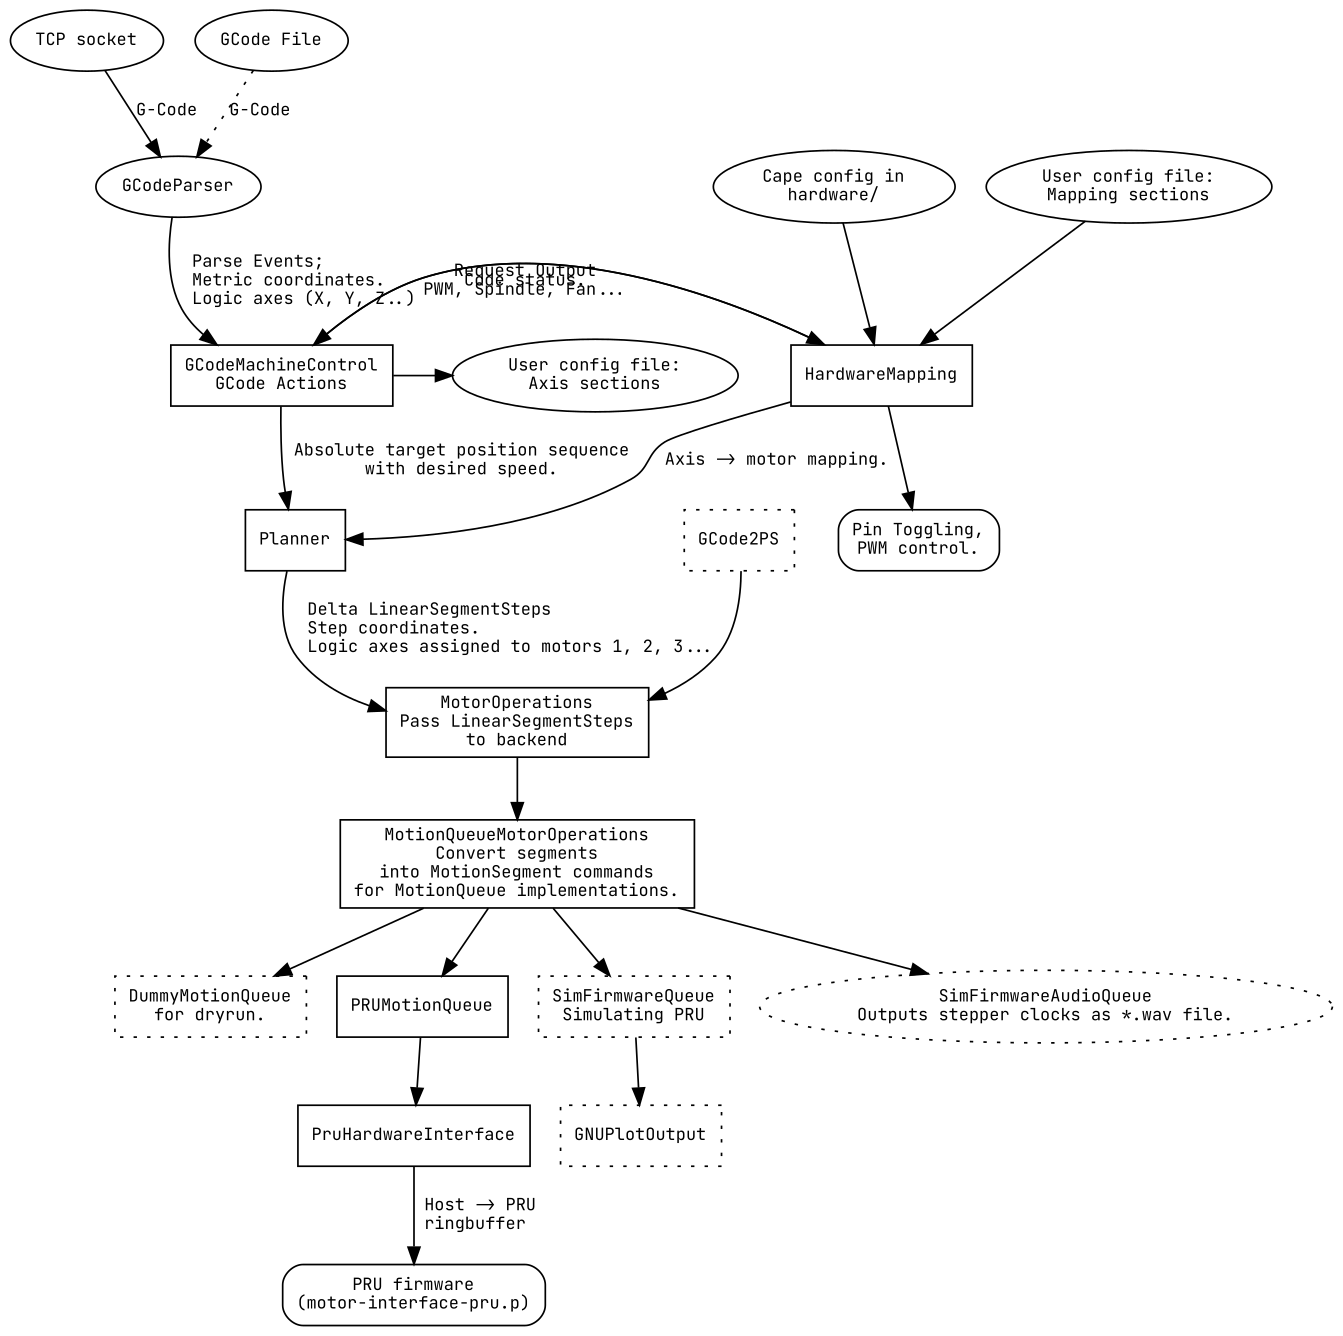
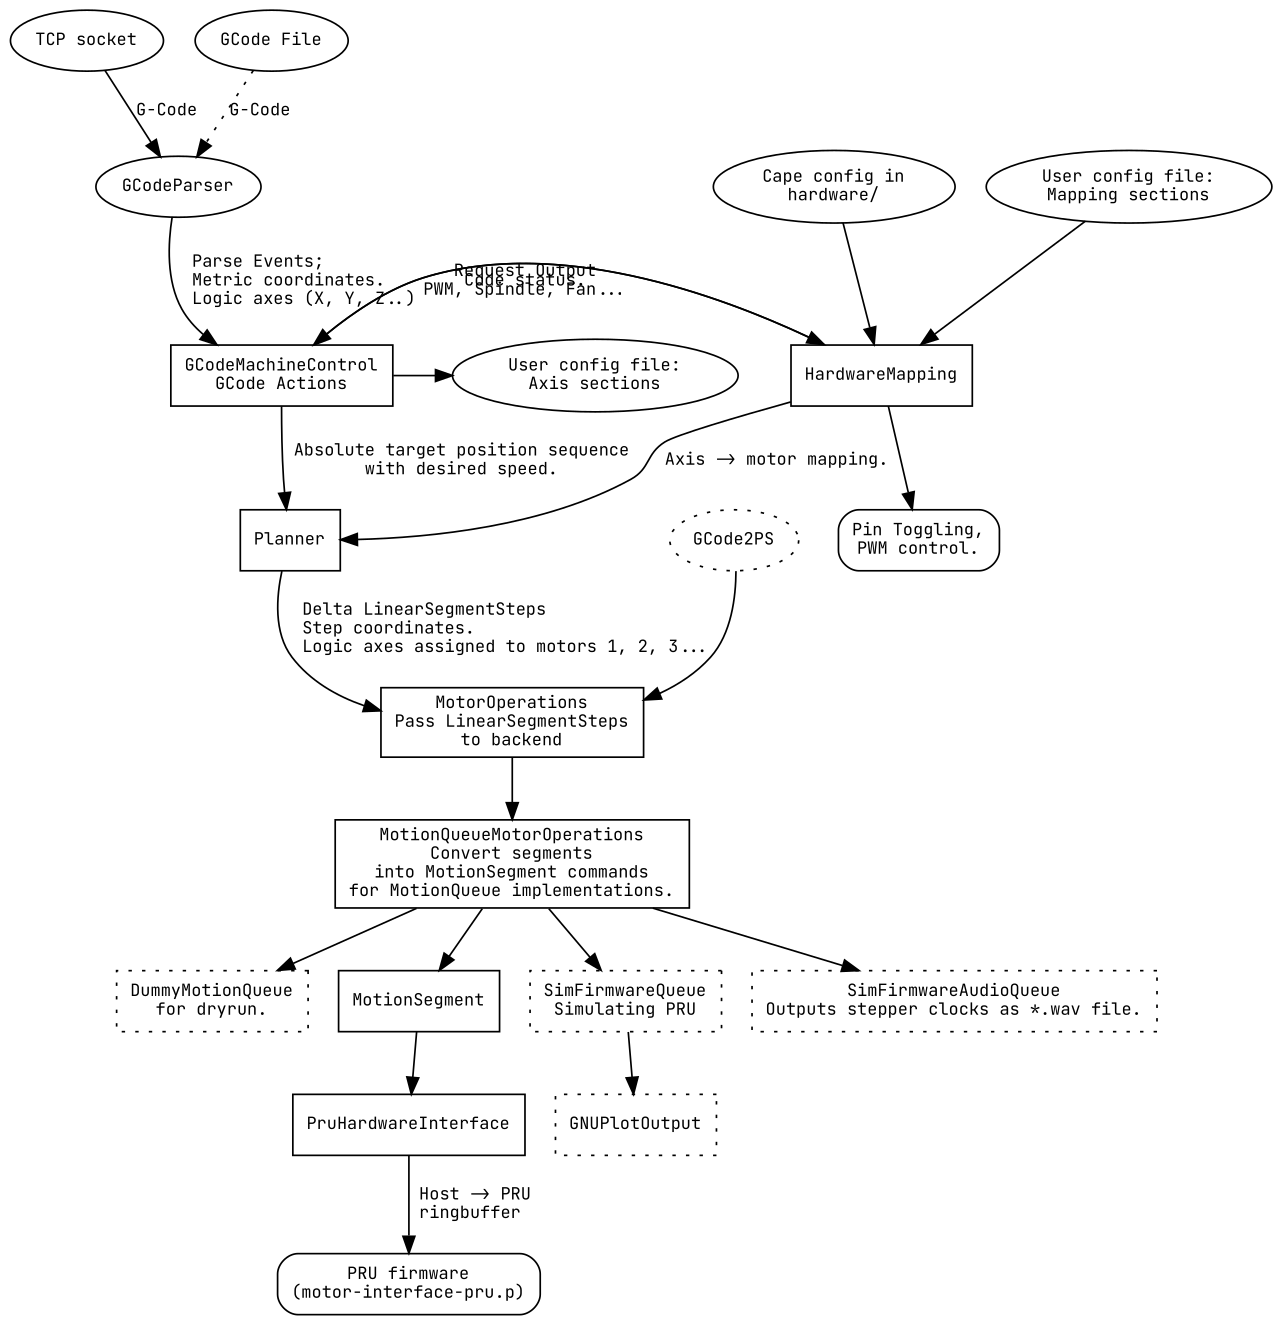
(739, 540) -> (734, 540)
(422, 1007) -> (419, 1001)
(1046, 1007) -> (955, 1001)
